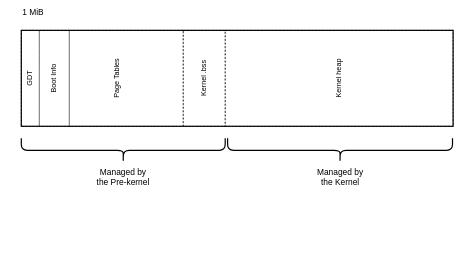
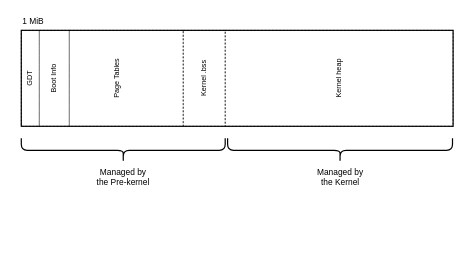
(39, 12) -> (39, 21)
